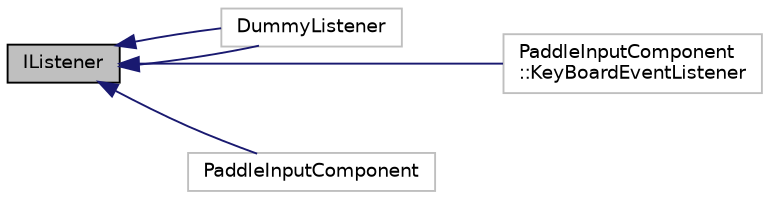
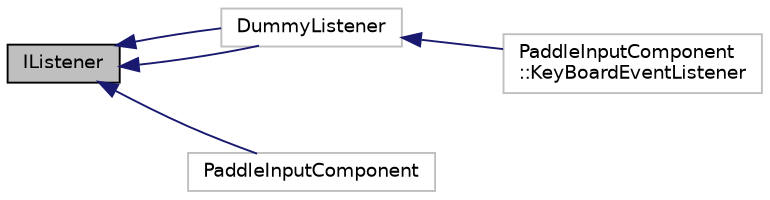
(321, 64) -> (462, 44)
